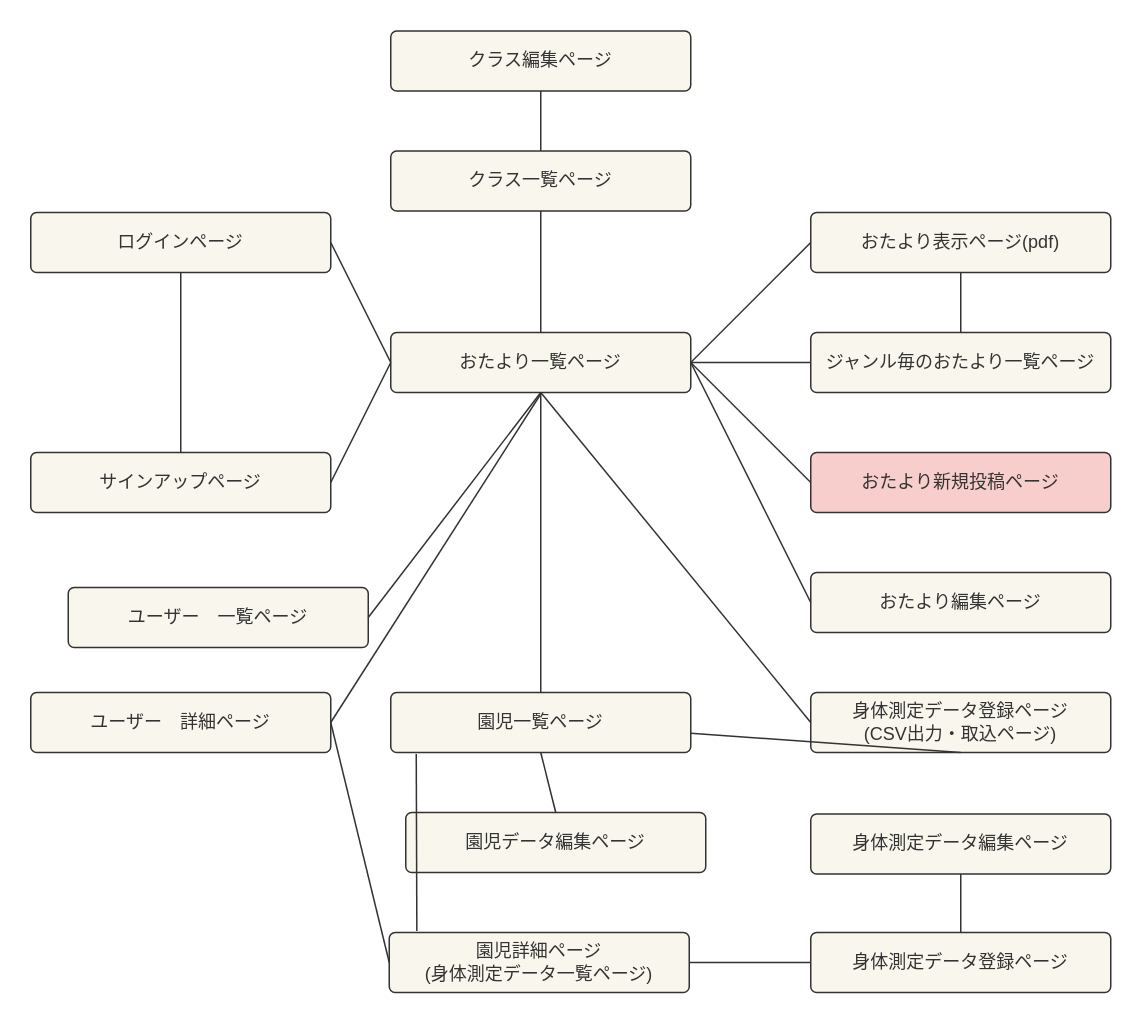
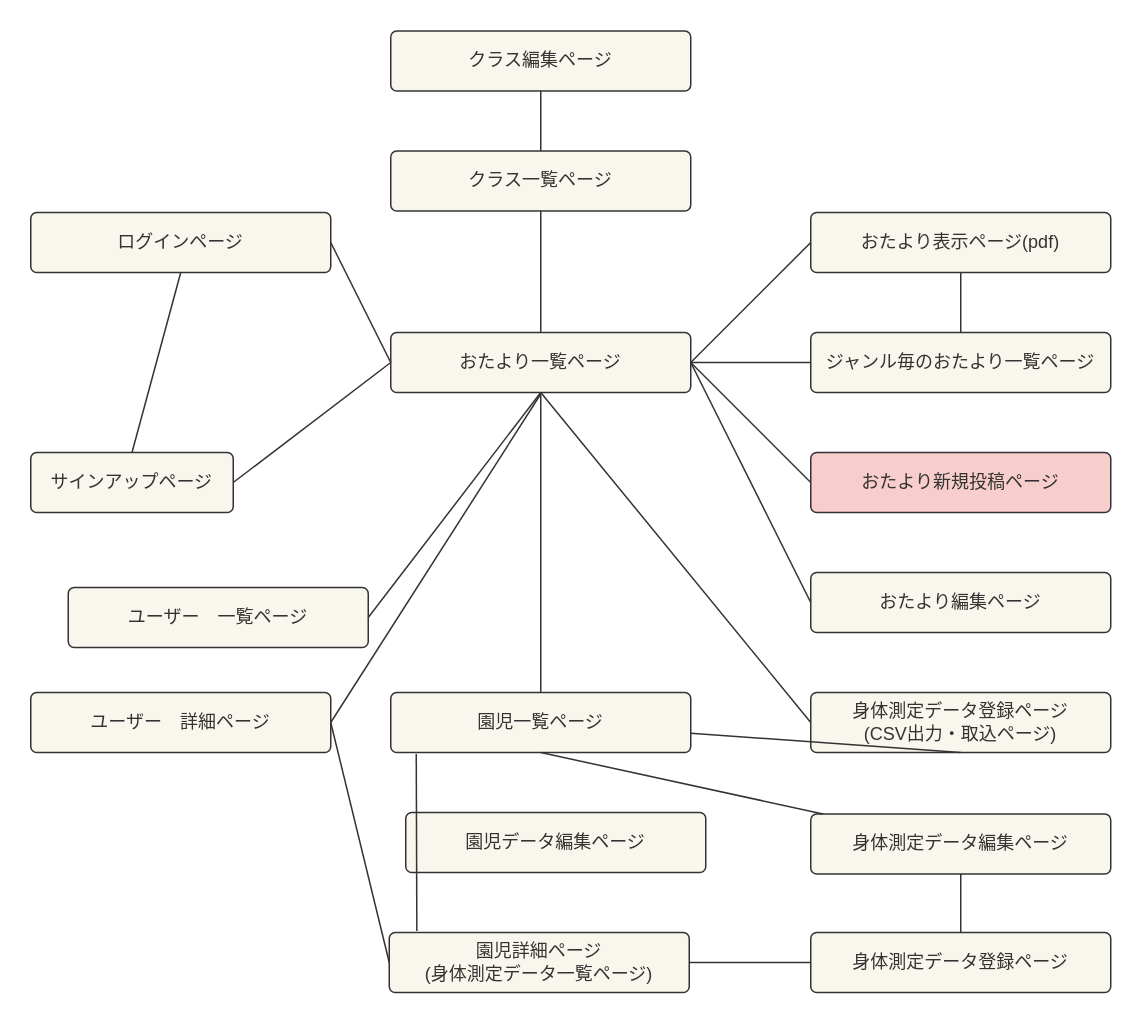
(181, 482) -> (132, 482)
(548, 782) -> (681, 783)
